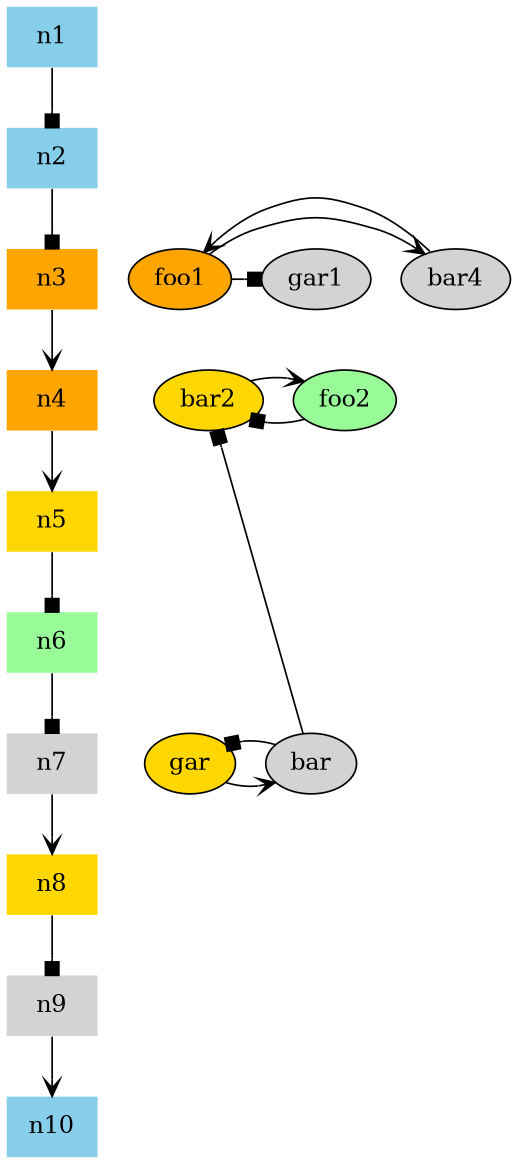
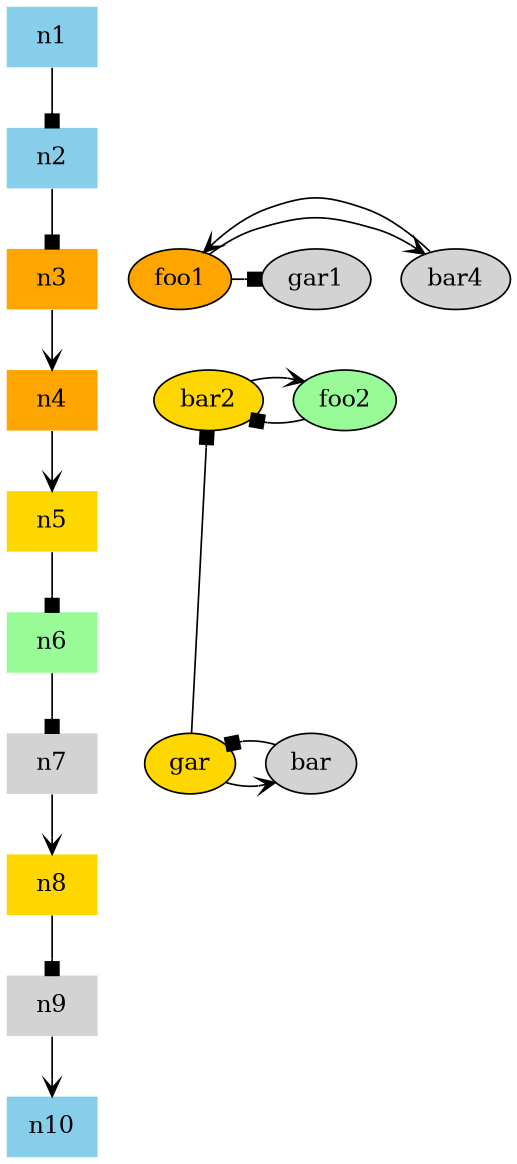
(262, 590) -> (199, 590)
